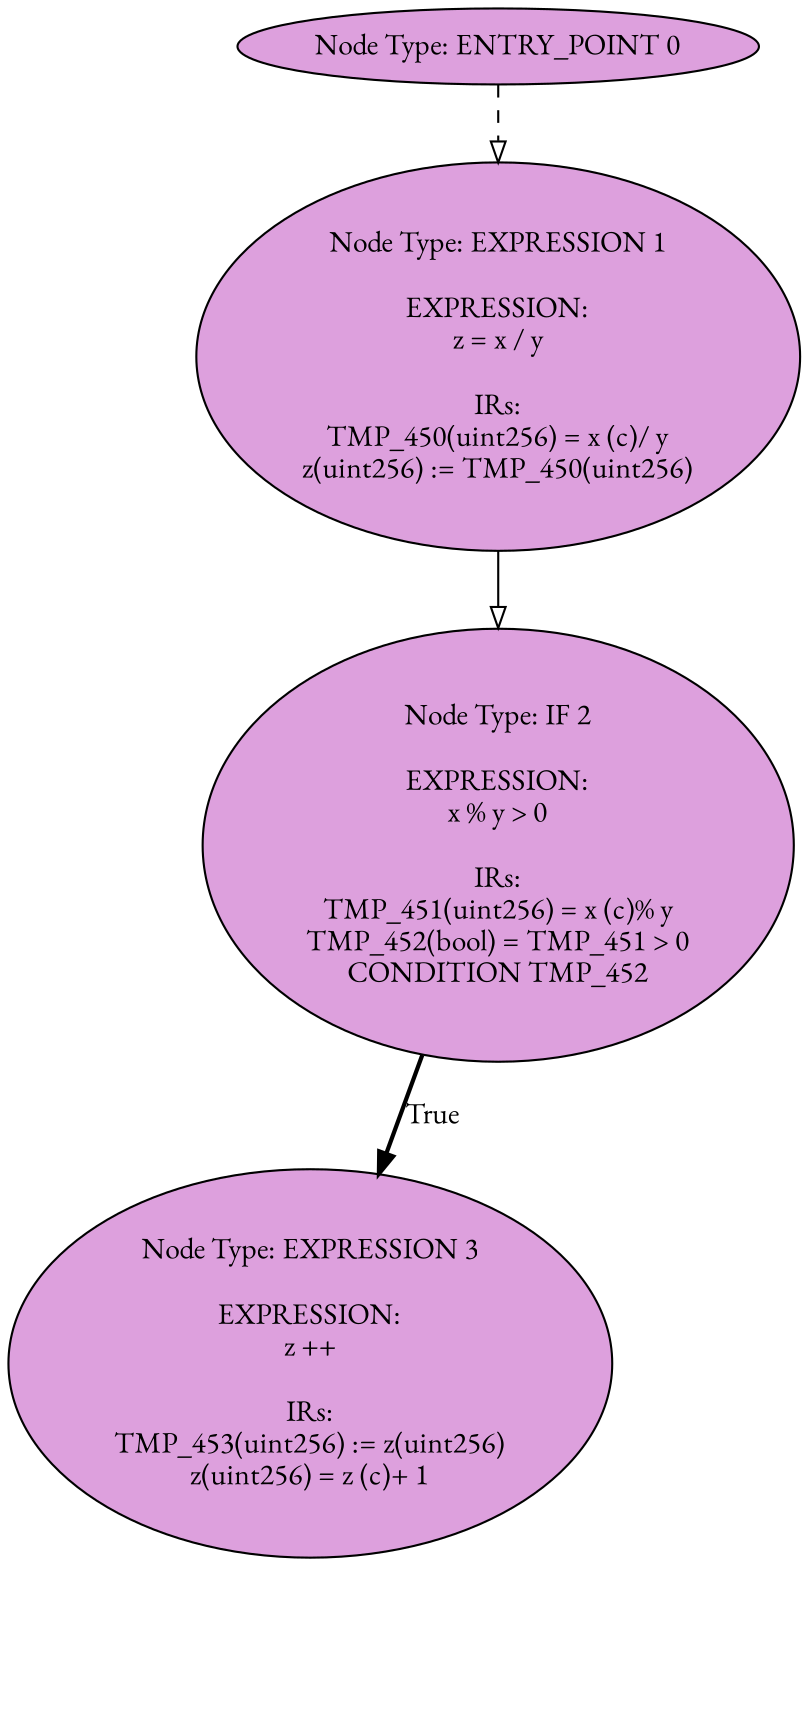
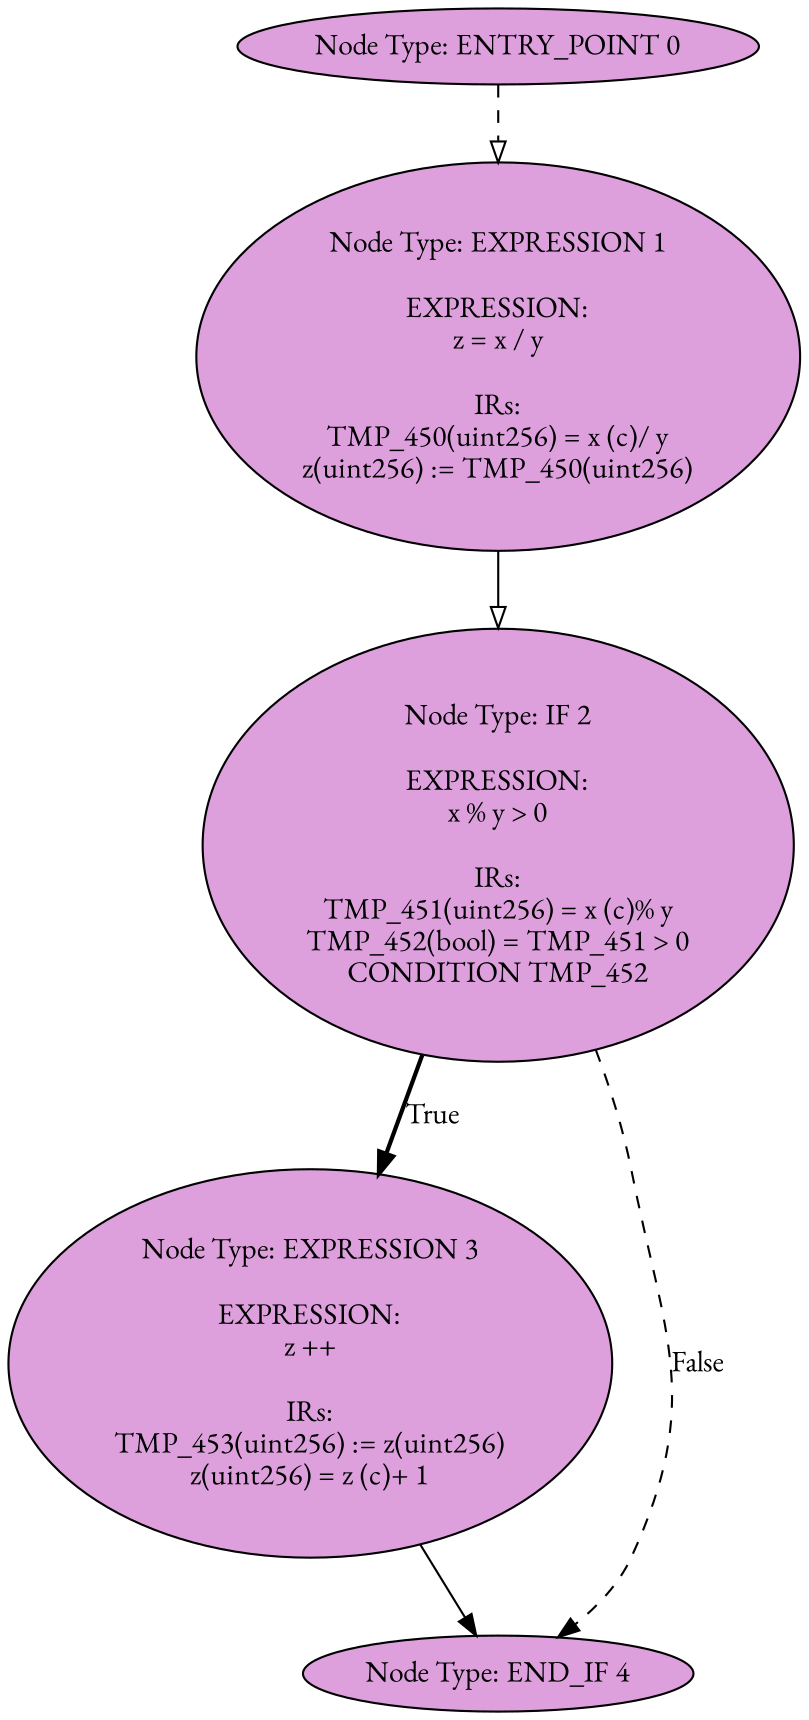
none -> (498, 1674)
